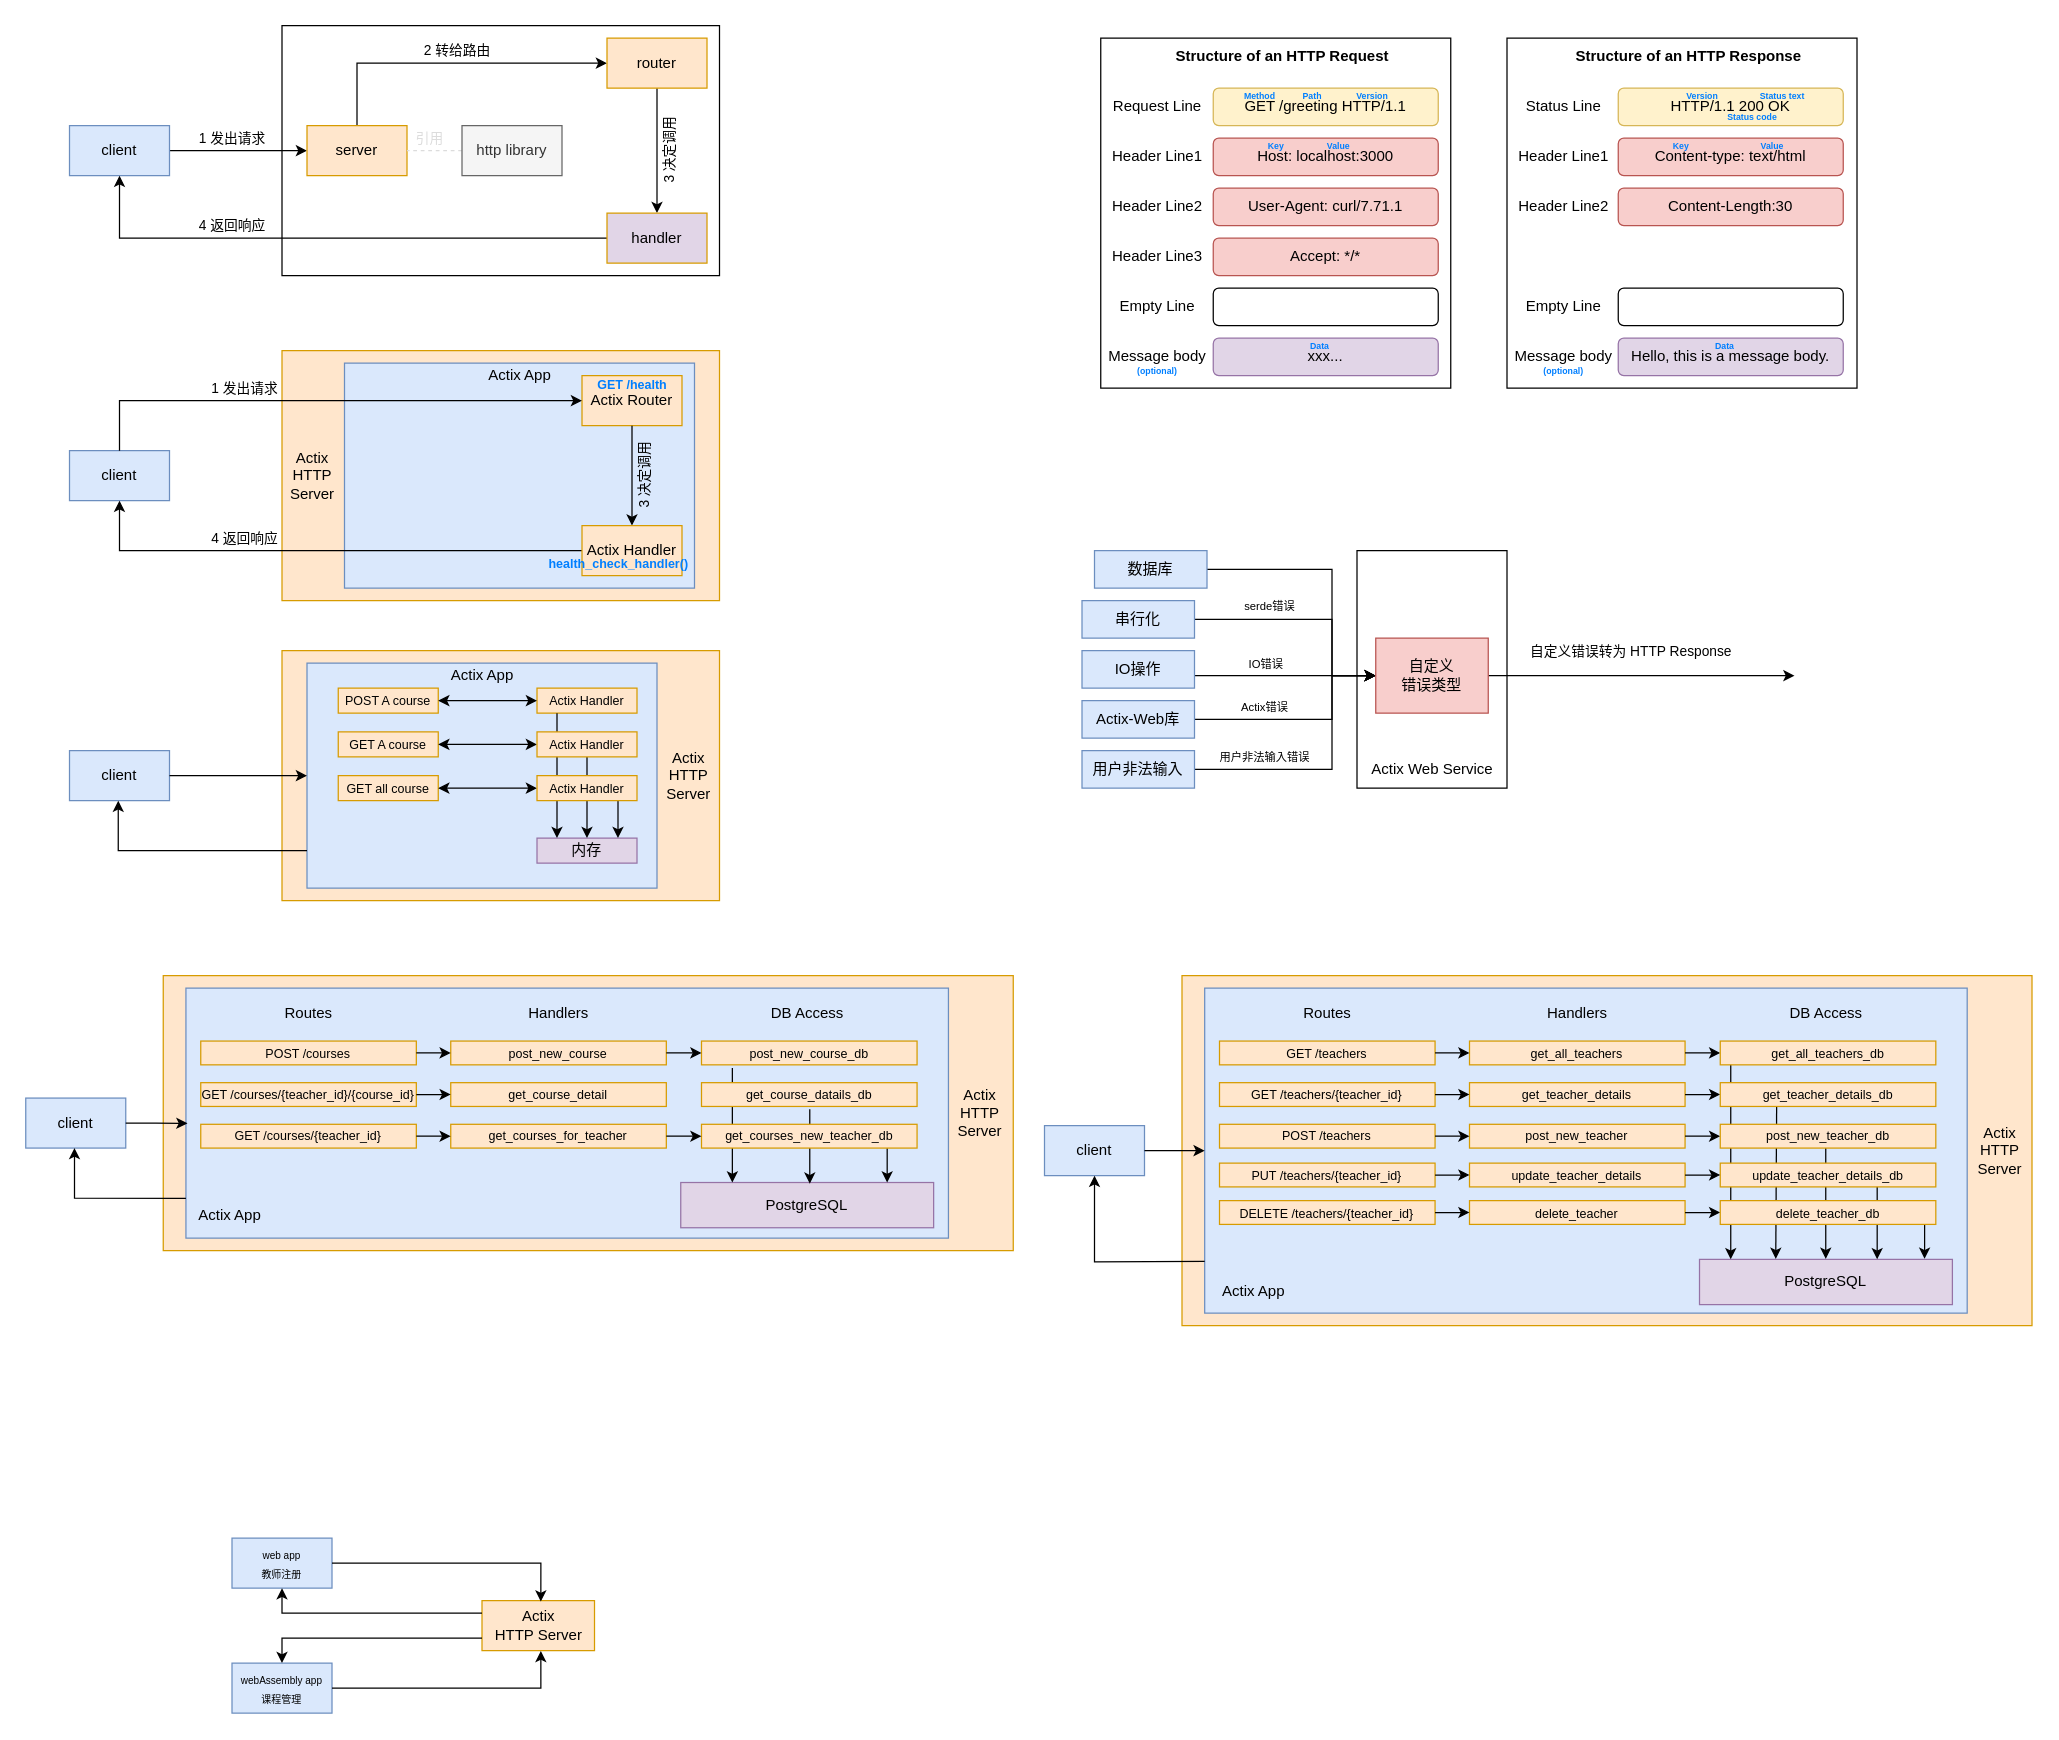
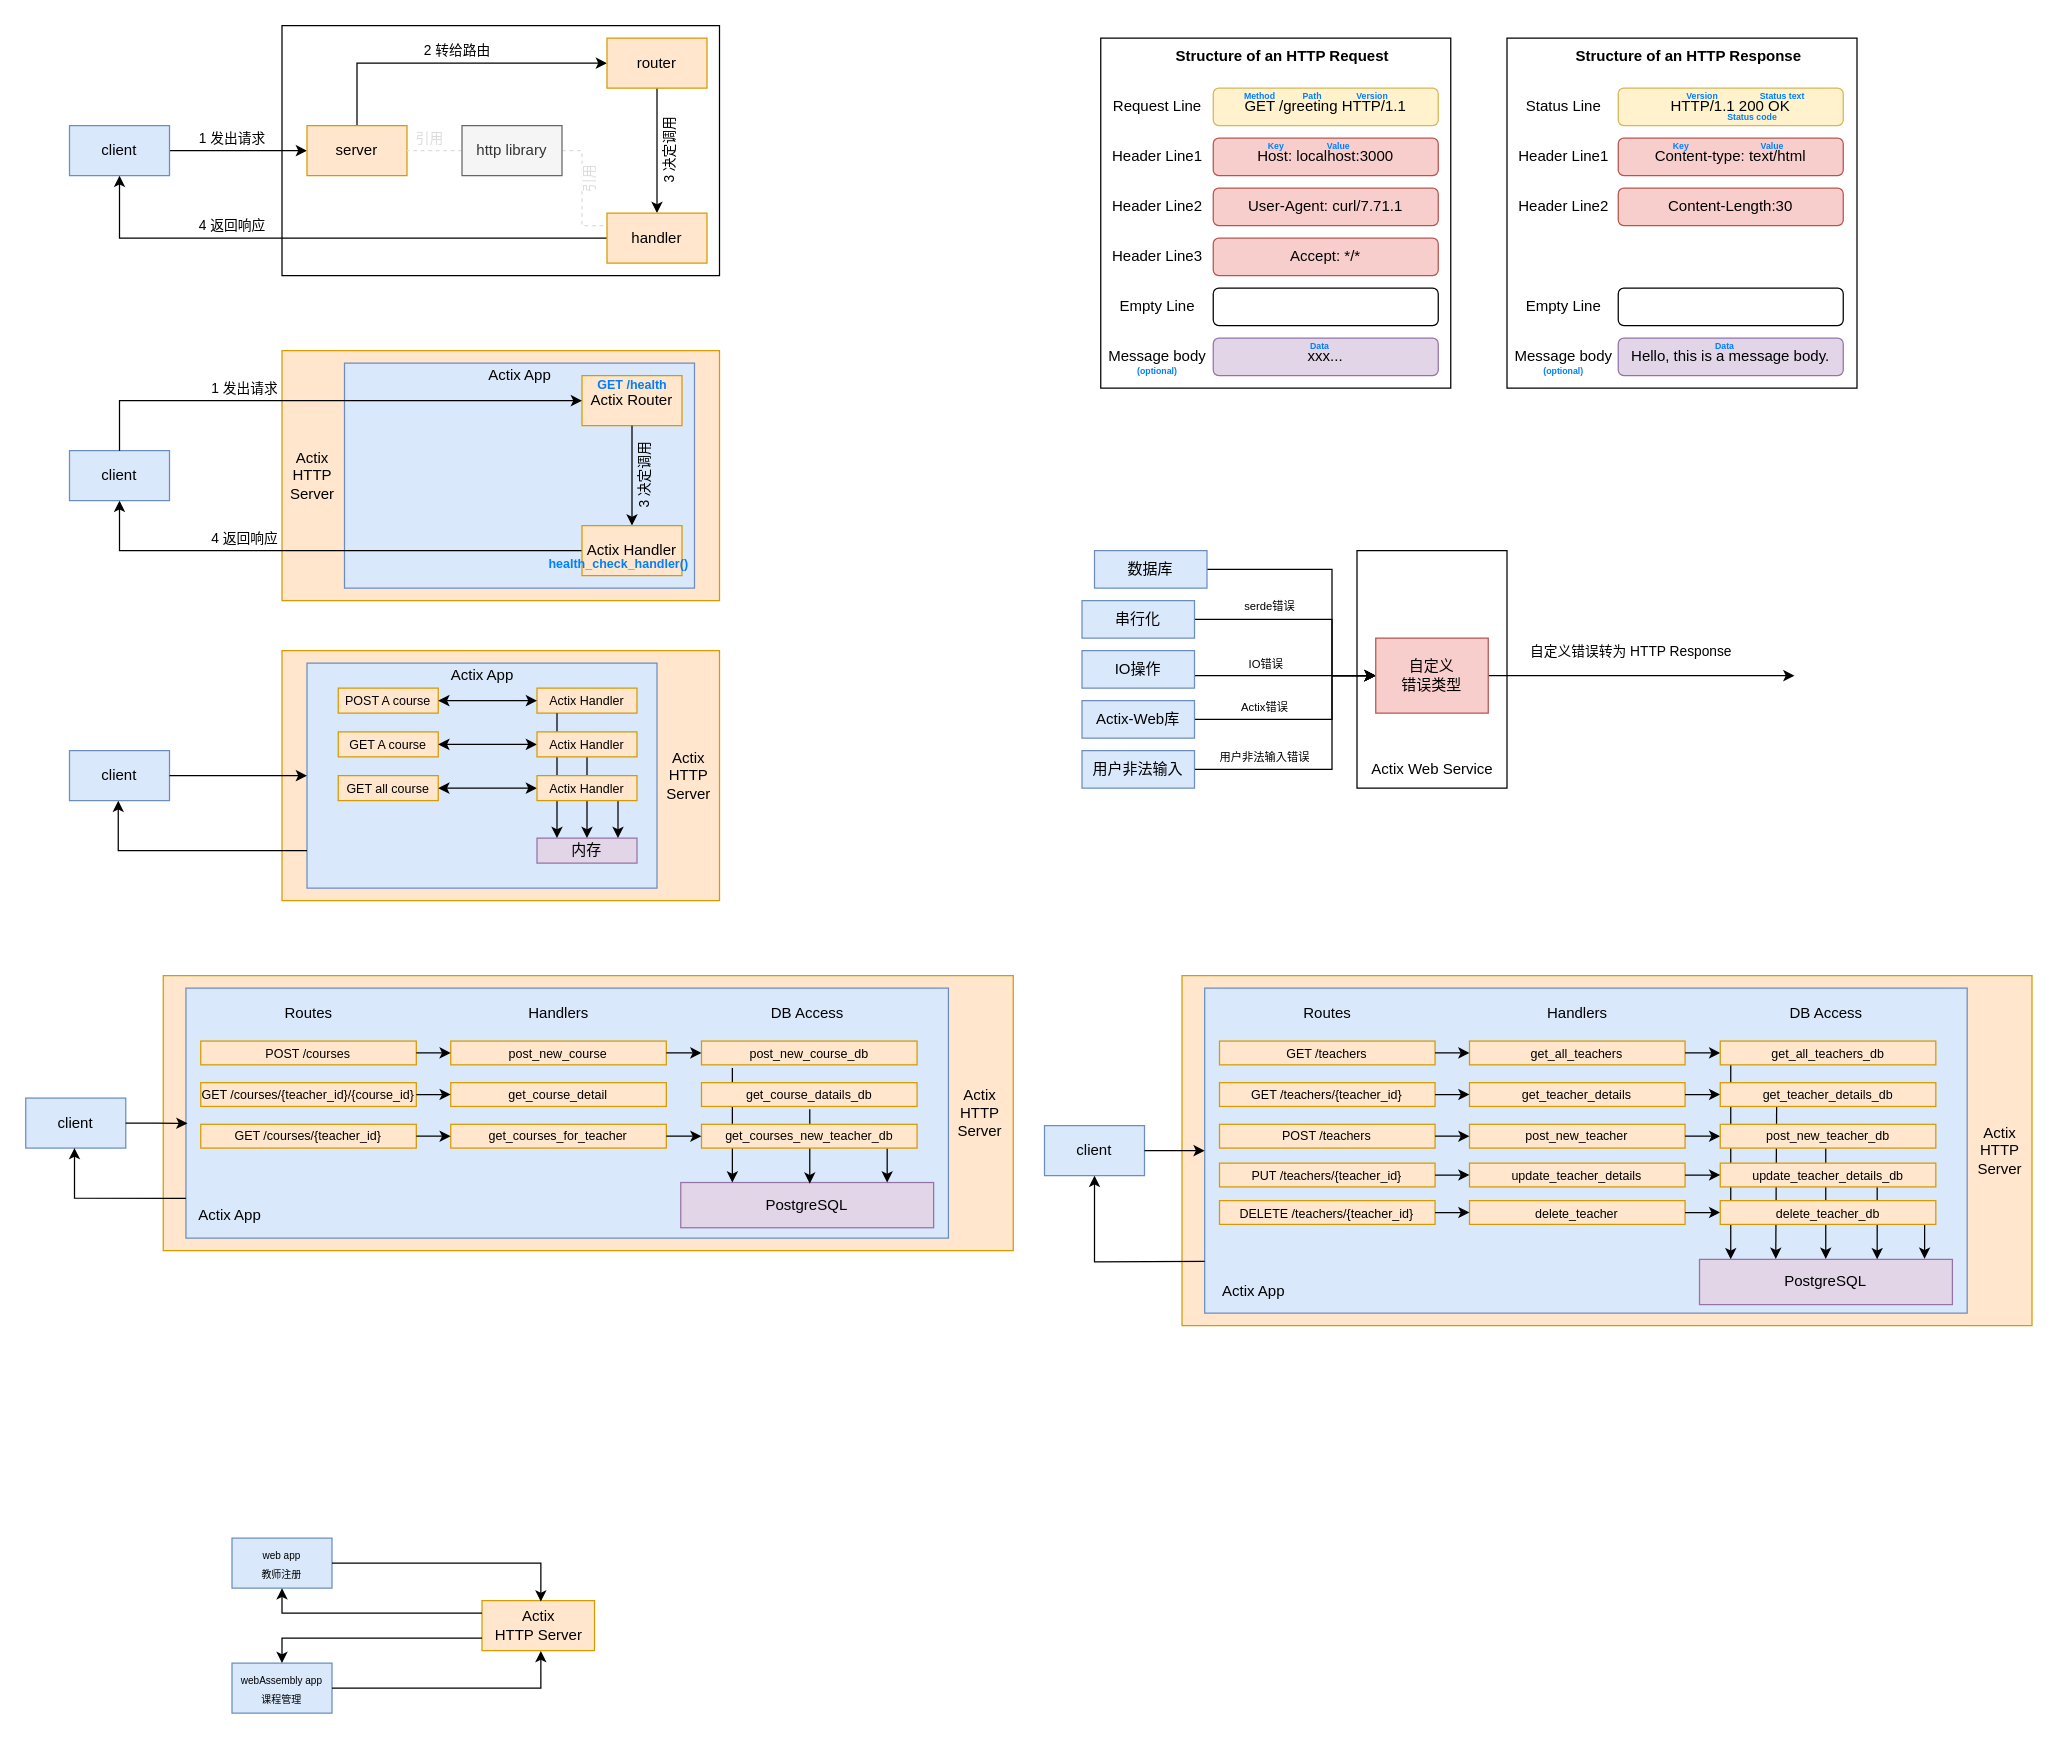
none -> (582, 191)
(657, 238) -> (657, 238)
